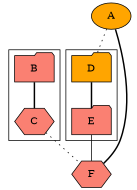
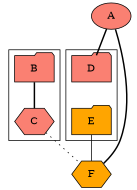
(111, 16) -> (111, 16)
(101, 42) -> (101, 42)
(91, 69) -> (91, 69)
(91, 95) -> none
(91, 122) -> (91, 122)
(91, 174) -> (91, 174)
